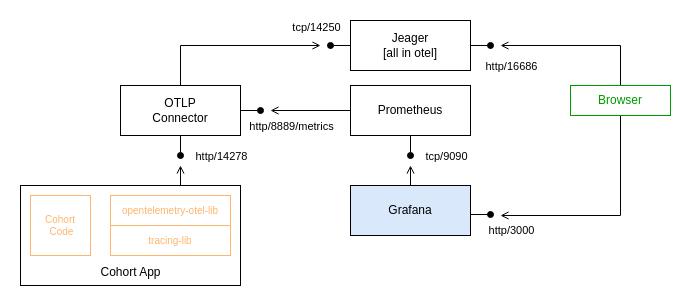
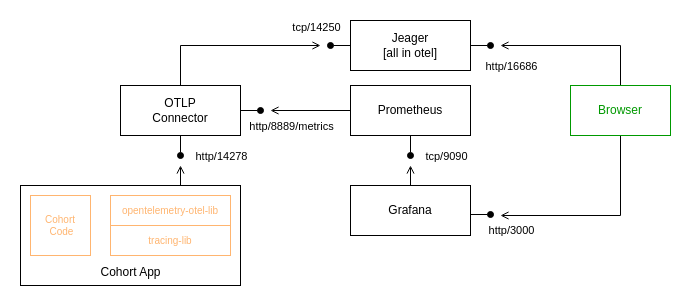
(621, 101) -> (621, 111)
(411, 211) -> (411, 211)
